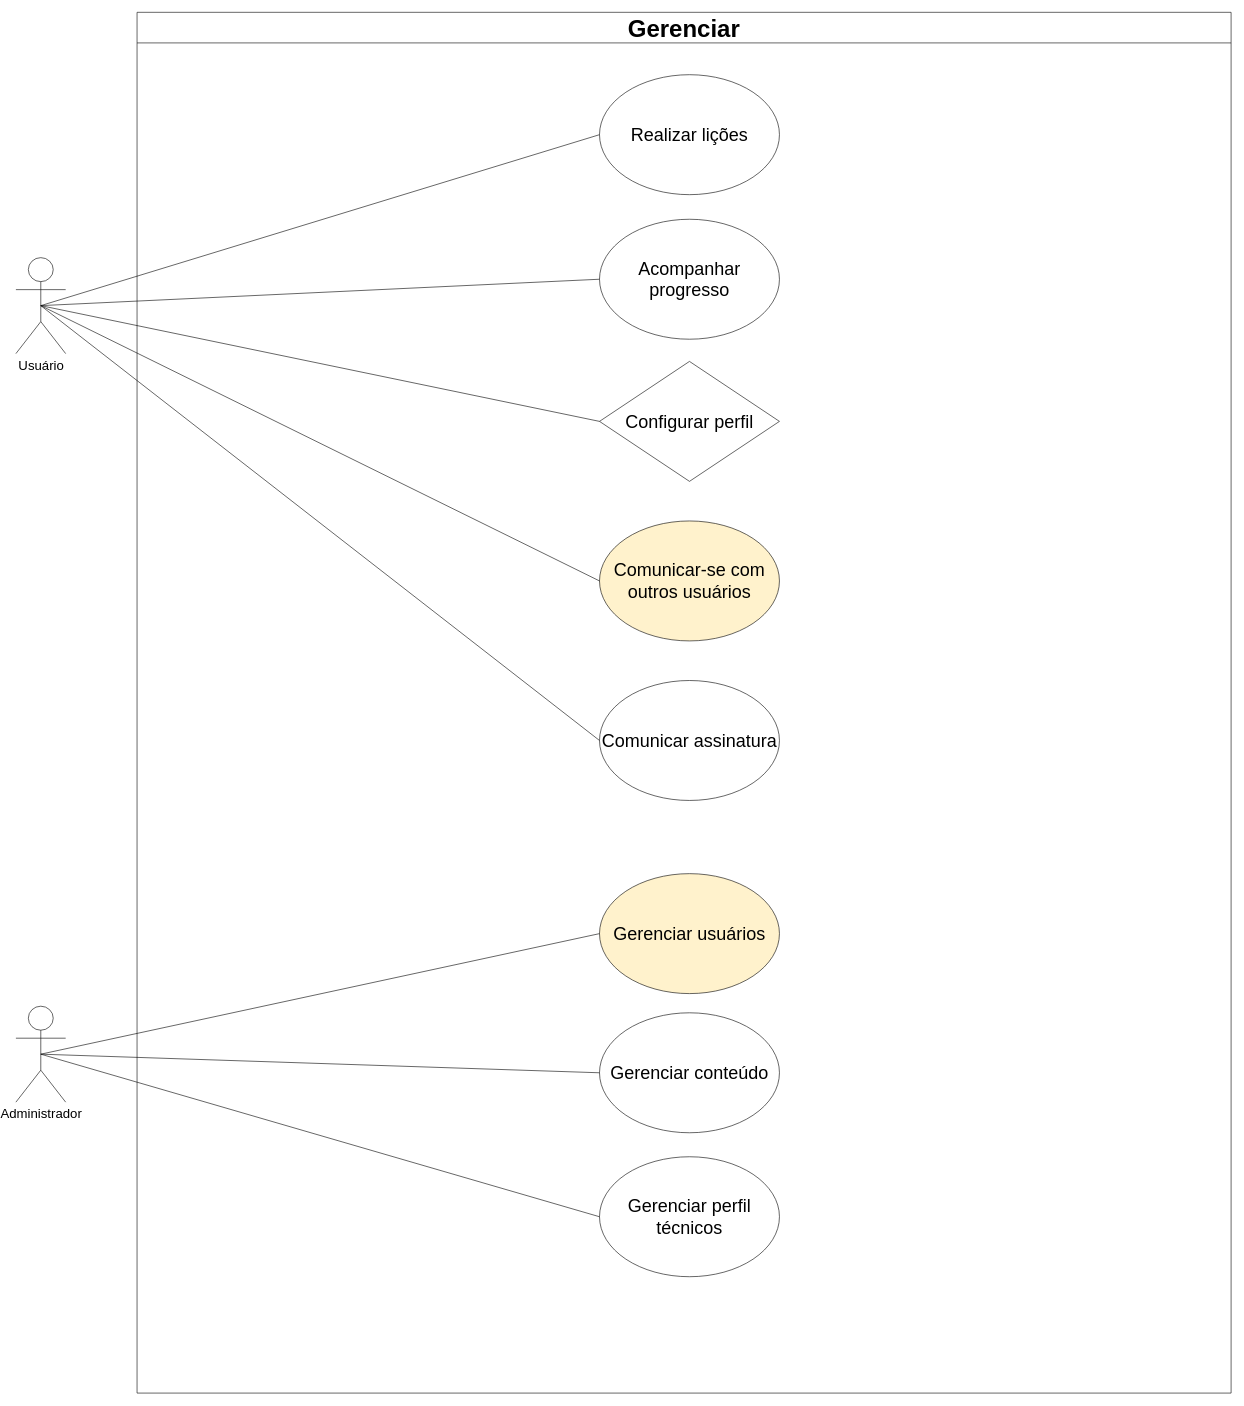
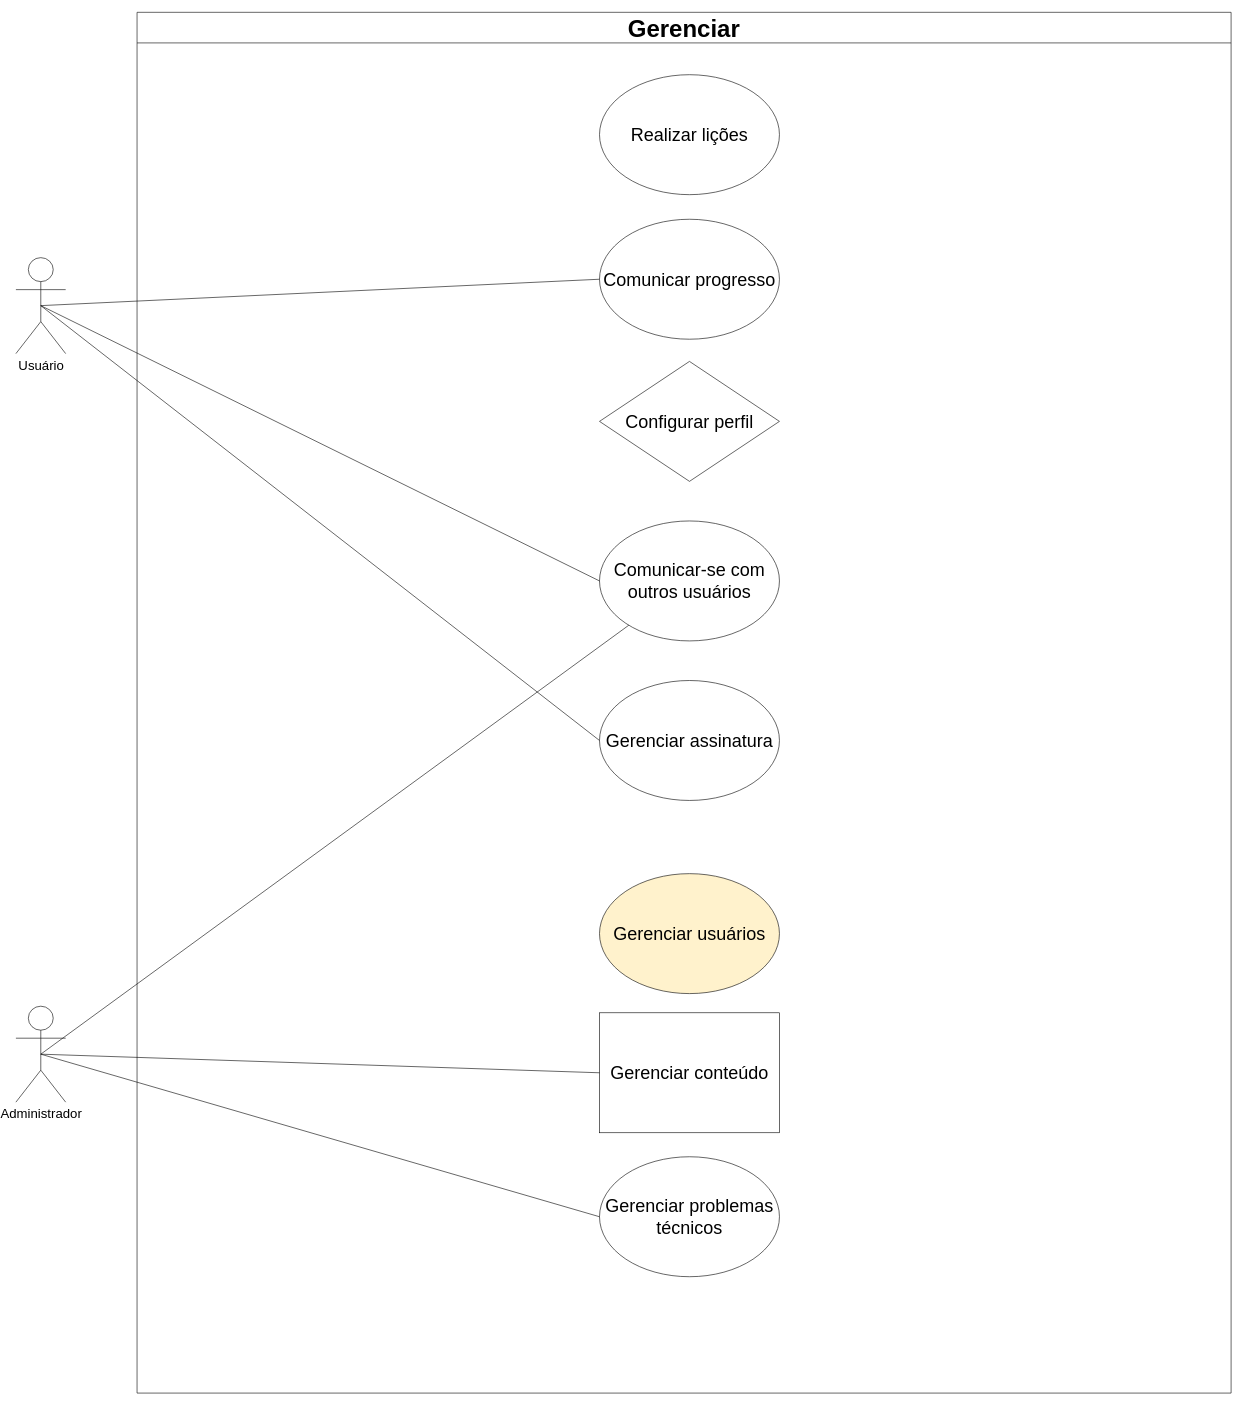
(324, 219) -> none
(690, 279) -> (690, 279)
(323, 364) -> none
(690, 581) -> (690, 581)
(690, 741) -> (690, 741)
(329, 992) -> (336, 839)
(690, 1073) -> (690, 1073)
(690, 1217) -> (690, 1217)
